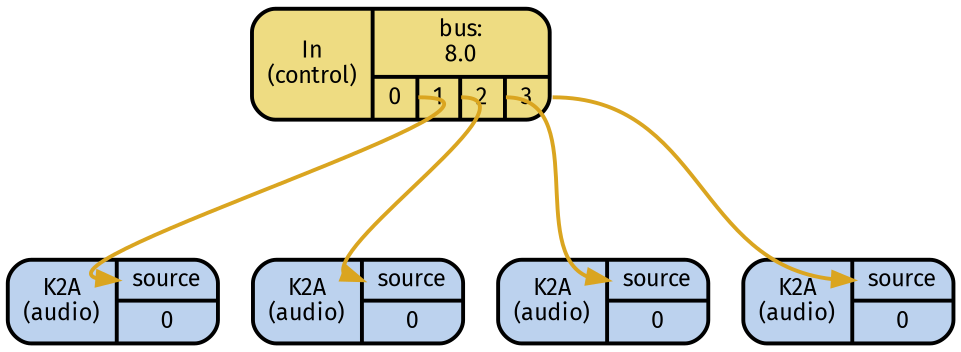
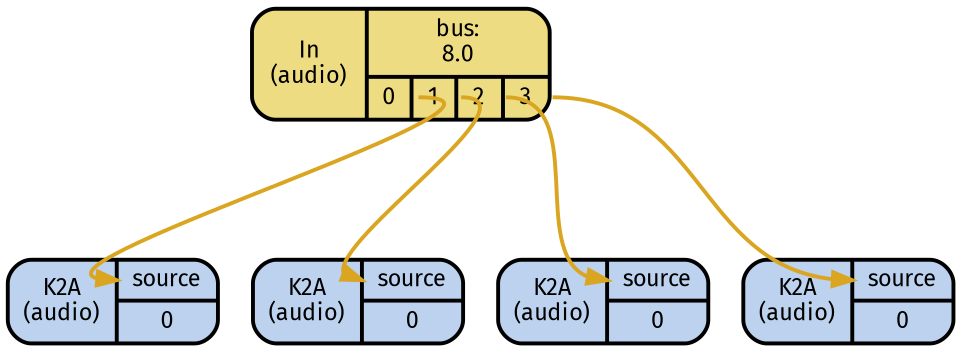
(312, 76) -> (309, 76)
